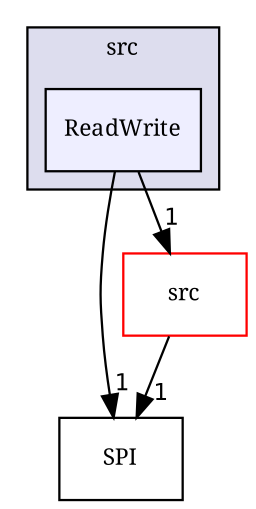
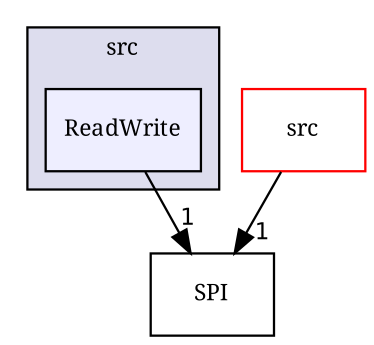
(151, 203) -> none
